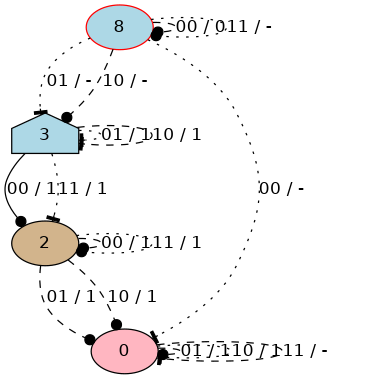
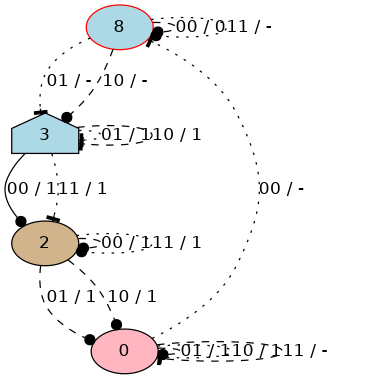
(259, 184) -> (259, 191)
